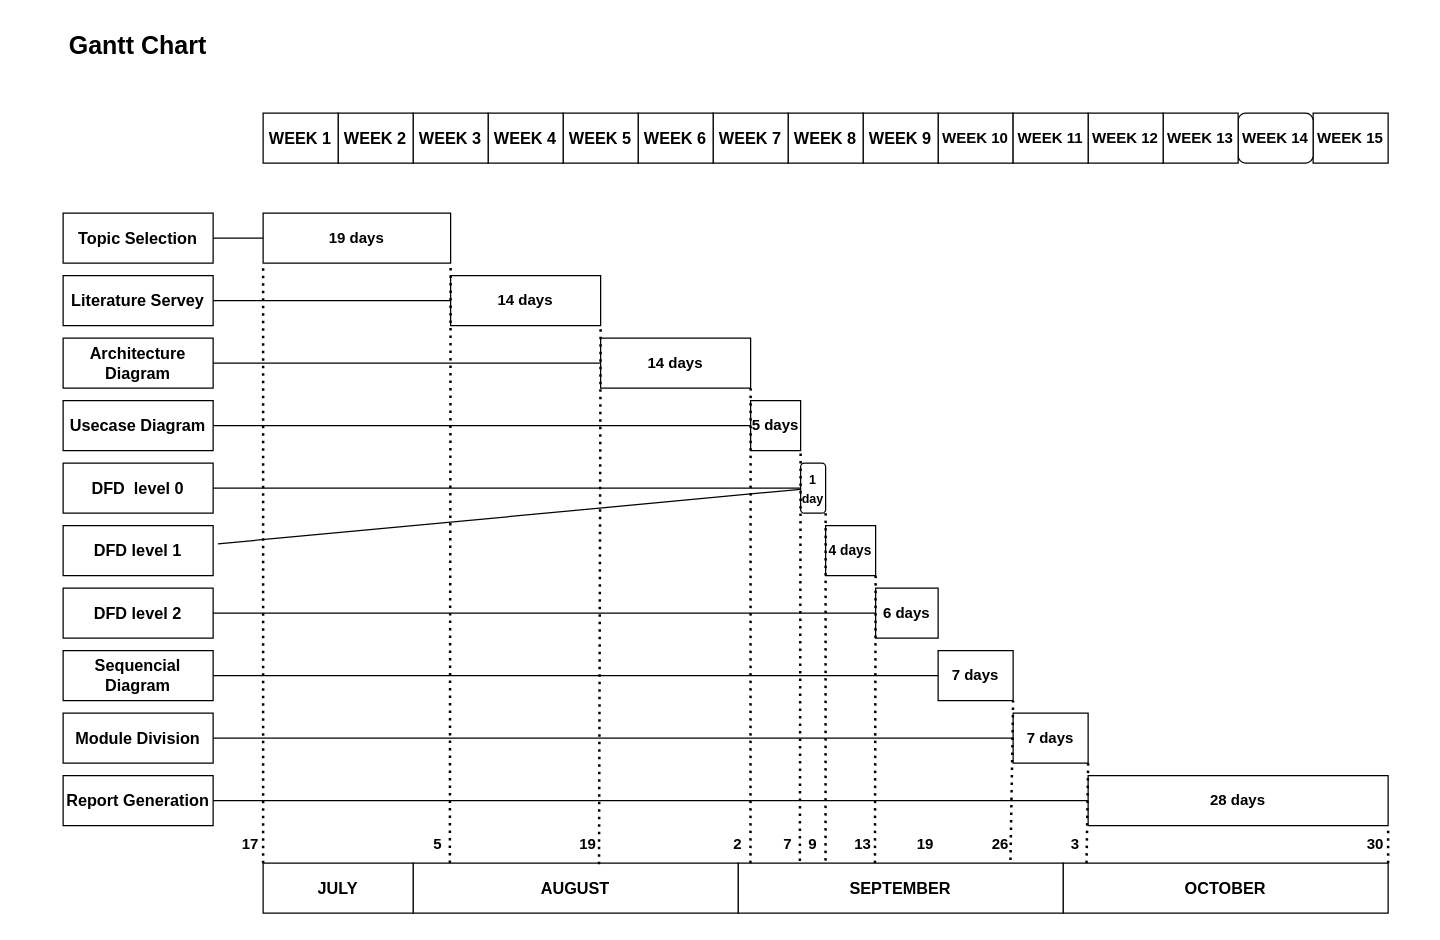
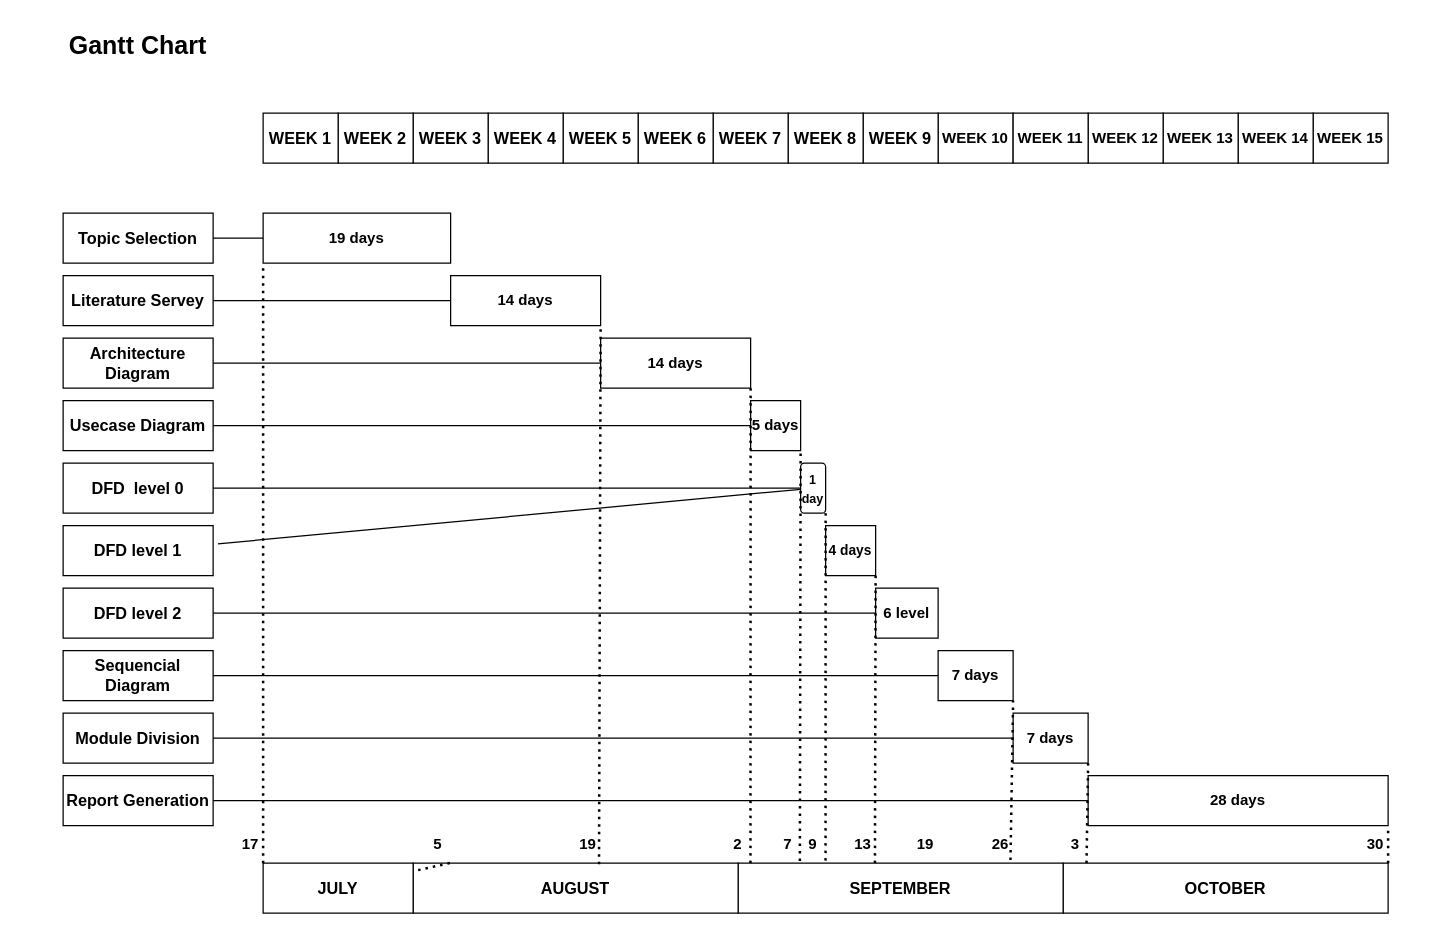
(1276, 138) -> (1276, 138)
(450, 566) -> (433, 867)
(907, 613) -> (907, 613)
